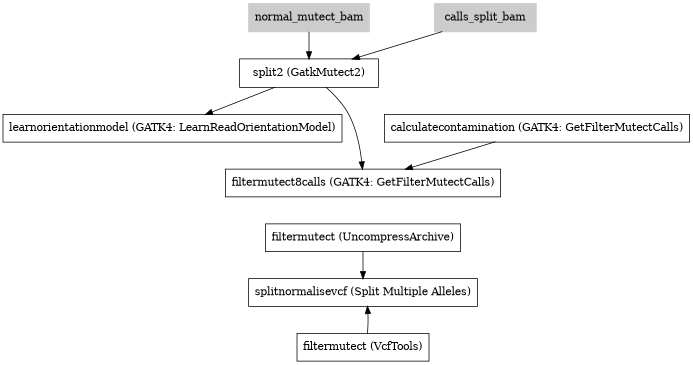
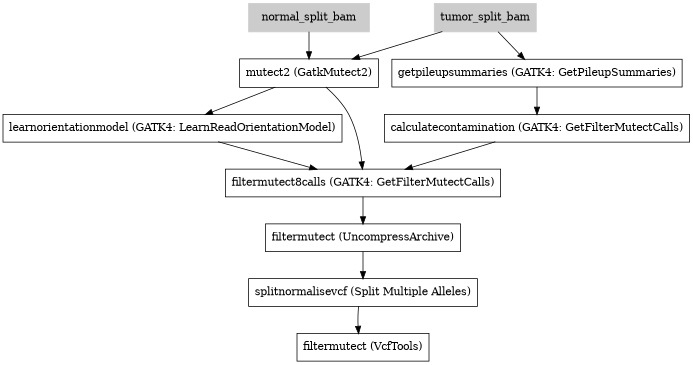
(309, 18) -> (309, 18)
(485, 18) -> (485, 18)
(309, 73) -> (309, 73)
none -> (537, 73)
none -> (264, 155)
none -> (363, 207)
(368, 324) -> (358, 316)
